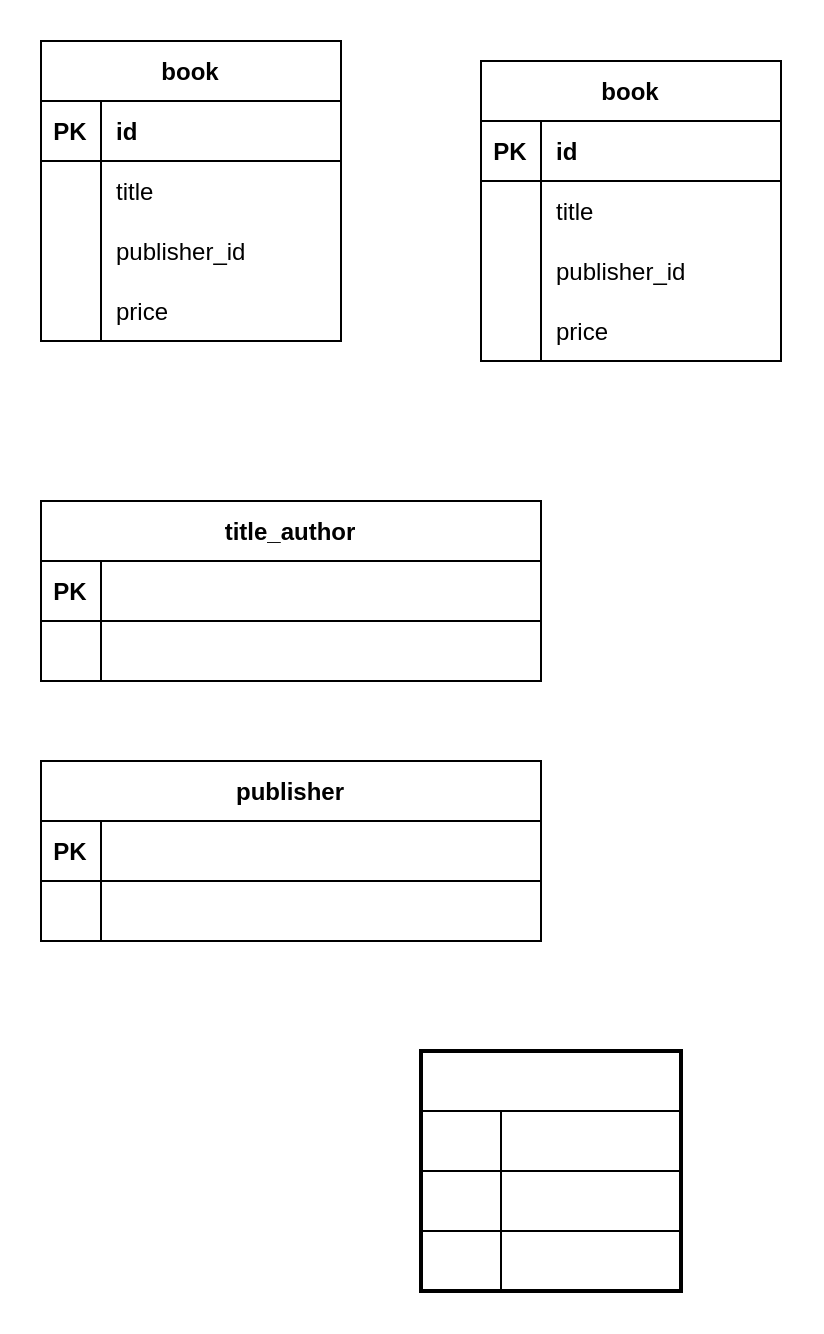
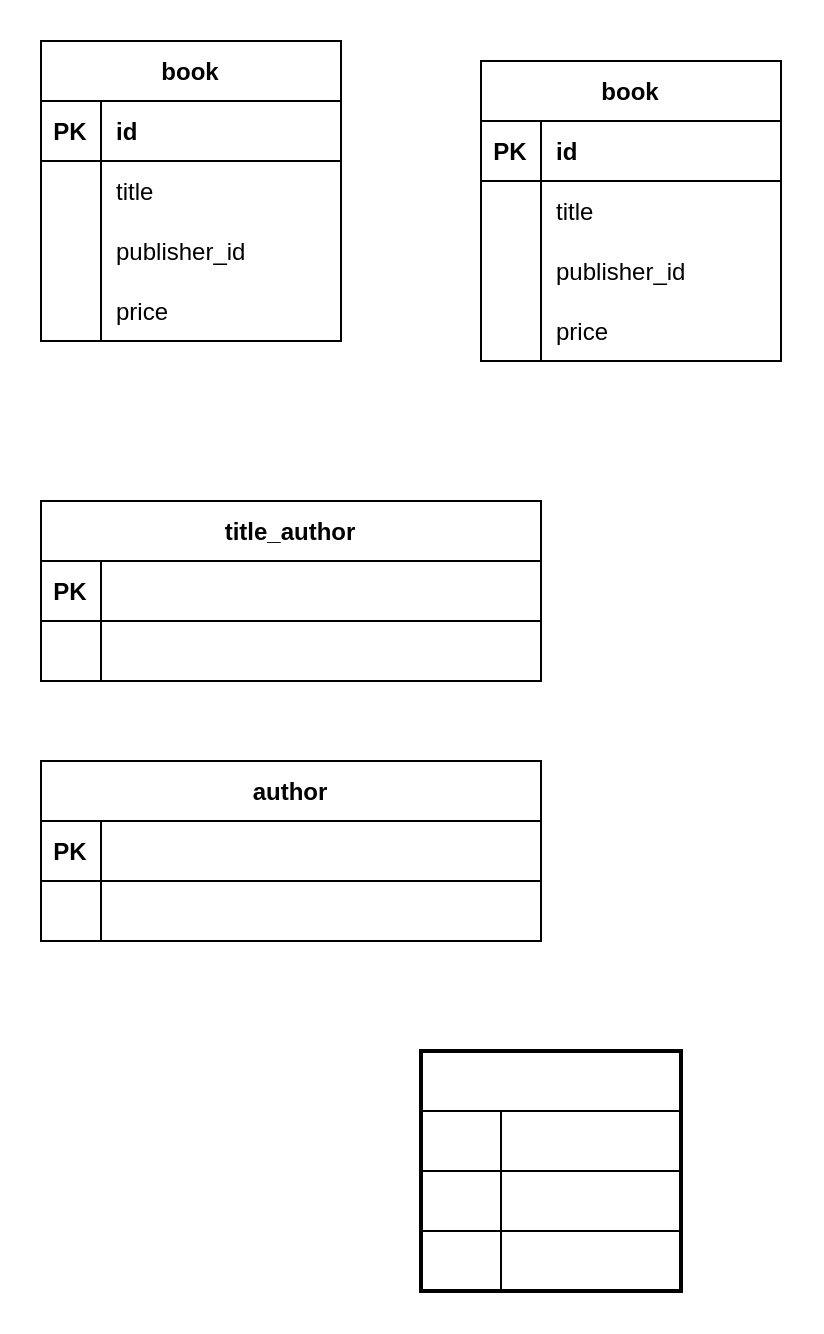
(290, 792) -> (290, 792)
